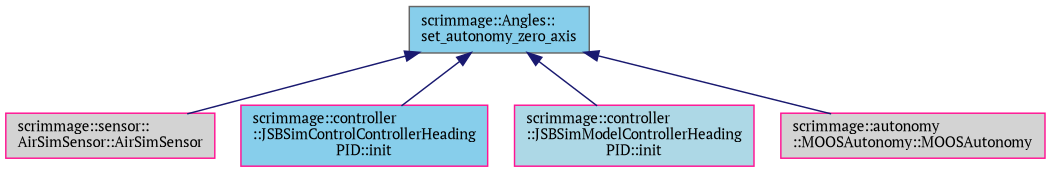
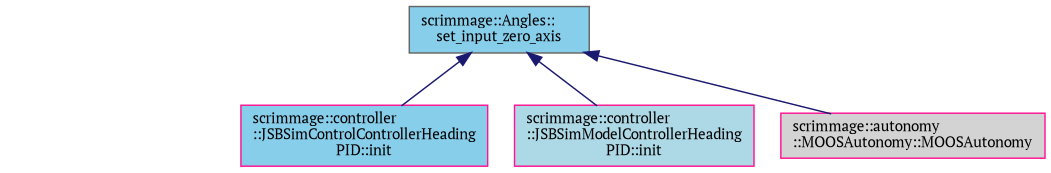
(499, 30) -> (499, 30)
(110, 136) -> none
